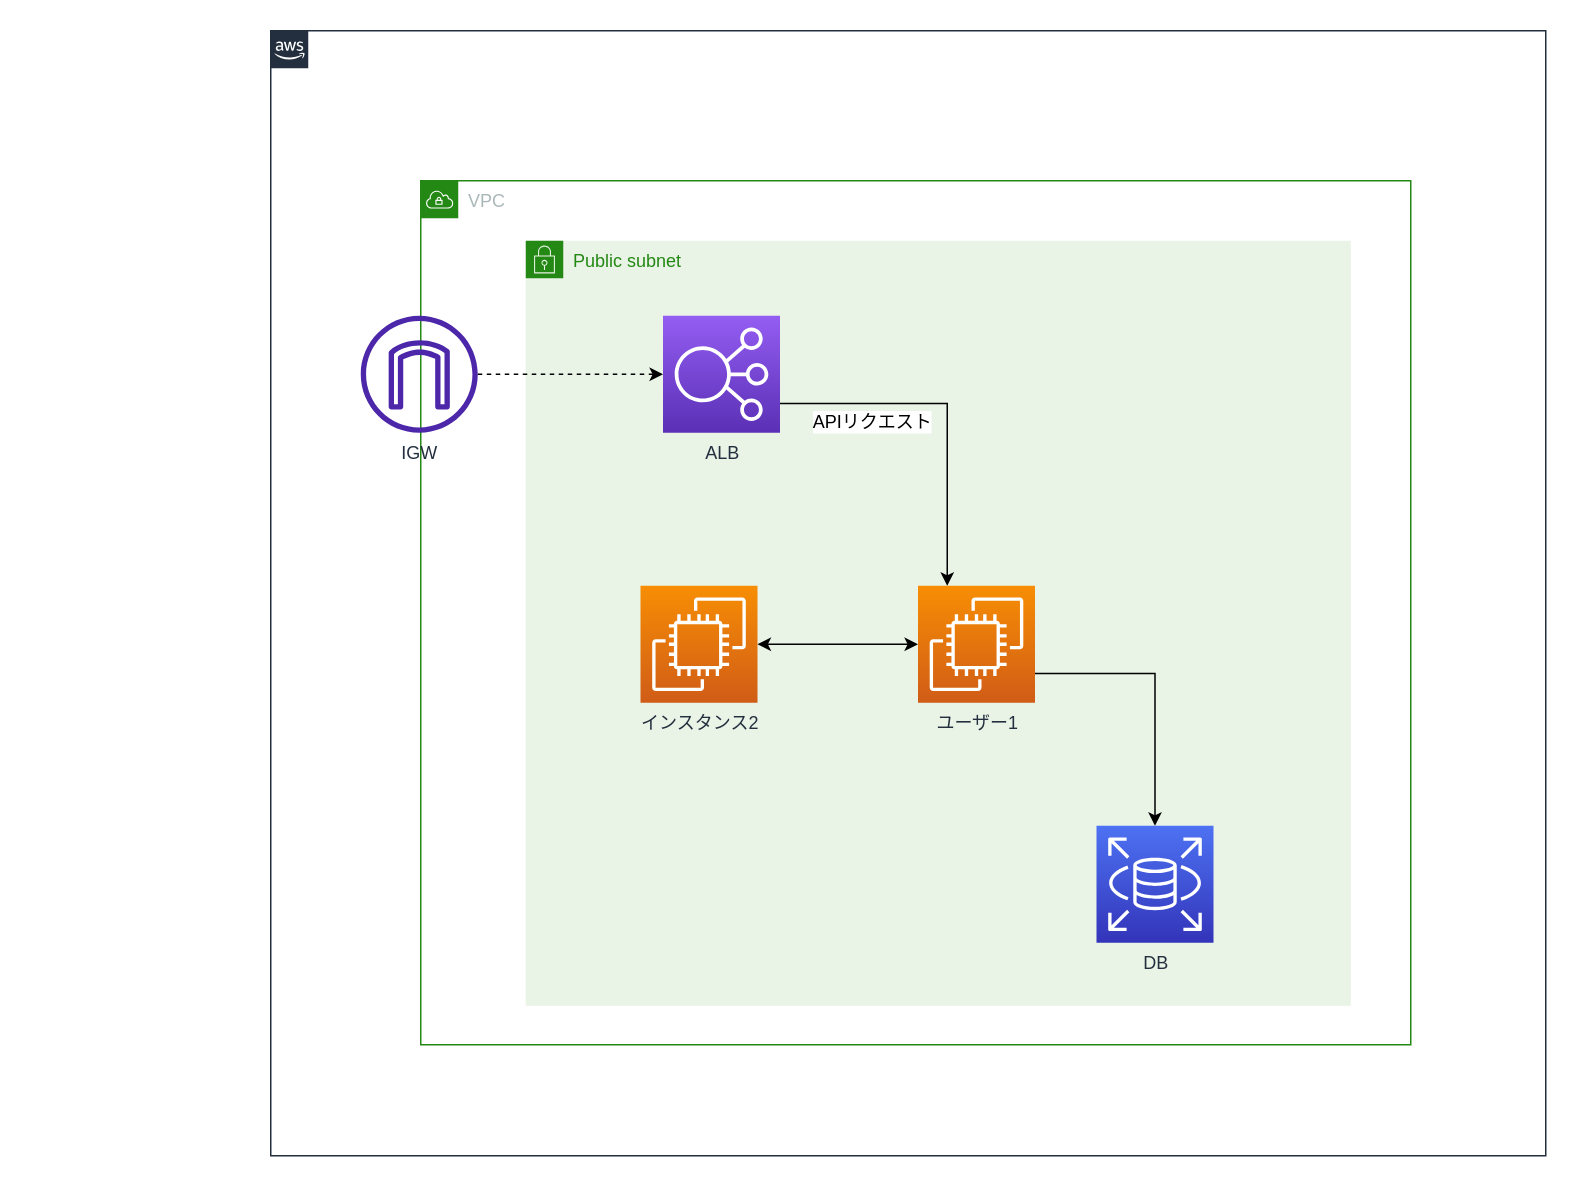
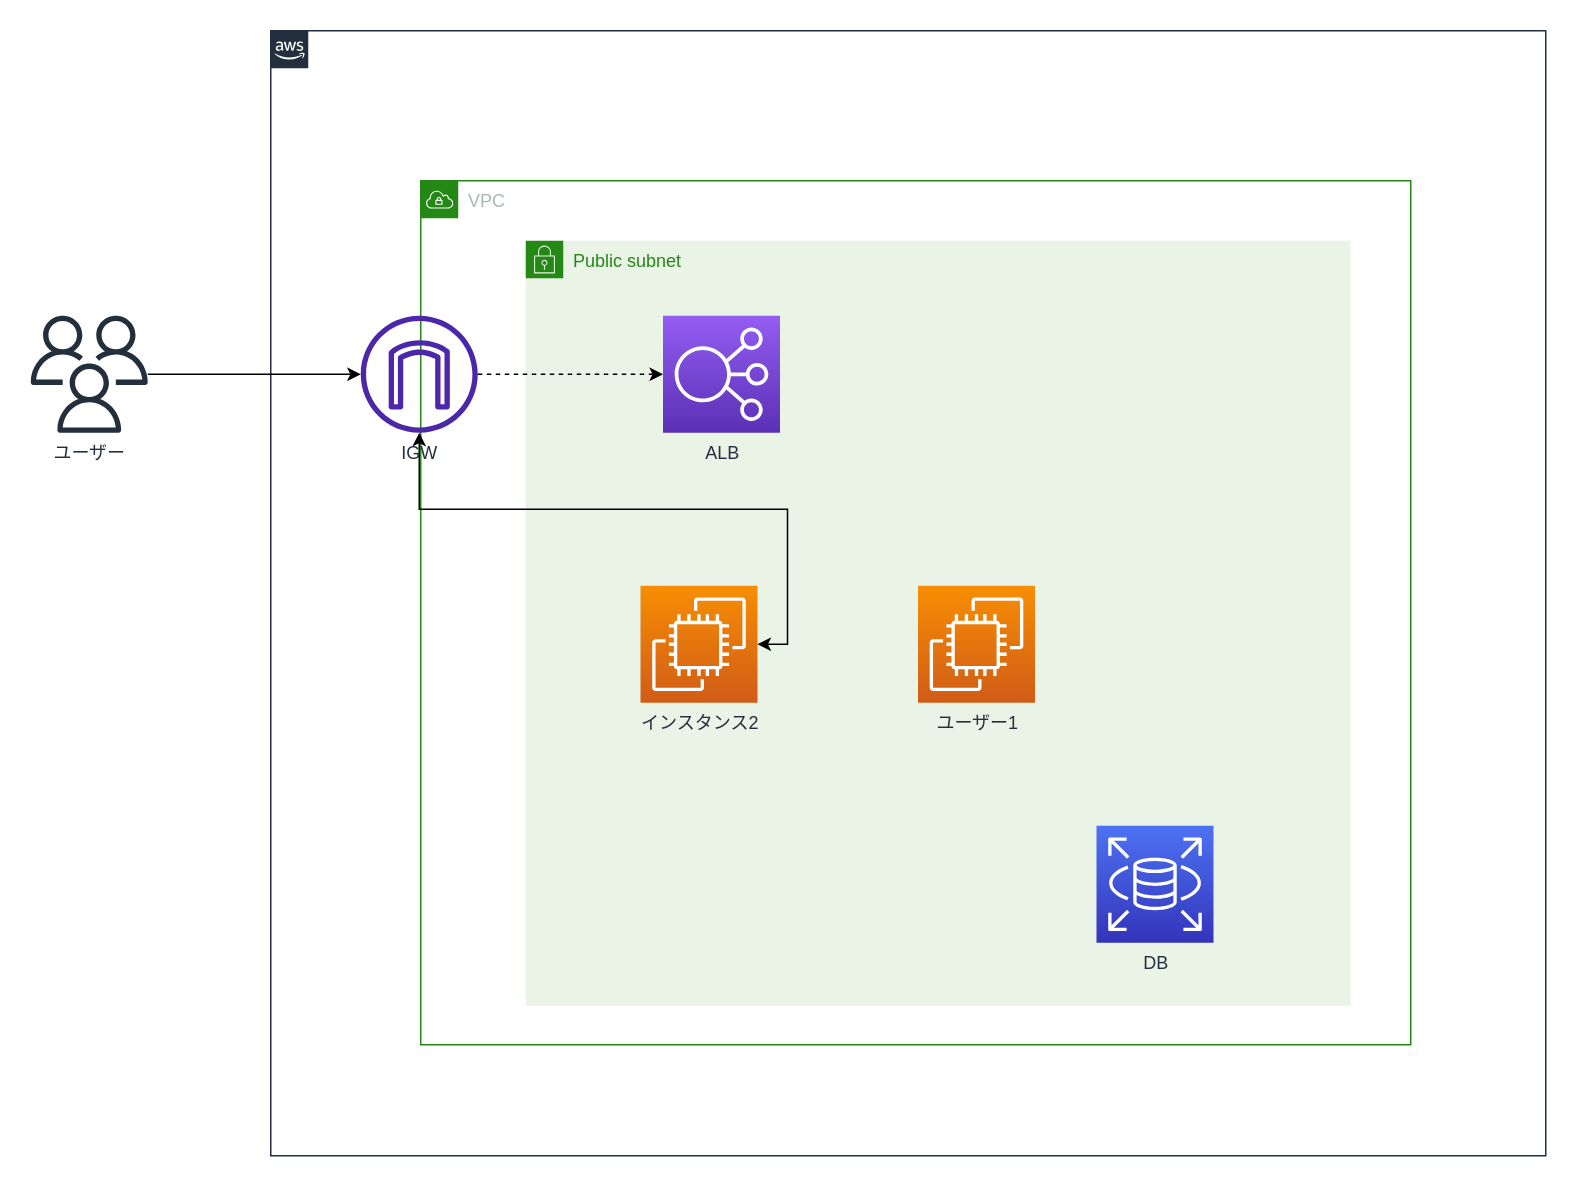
none -> (89, 374)
none -> (249, 374)
(947, 406) -> none
(846, 644) -> (639, 509)
(1155, 685) -> none
